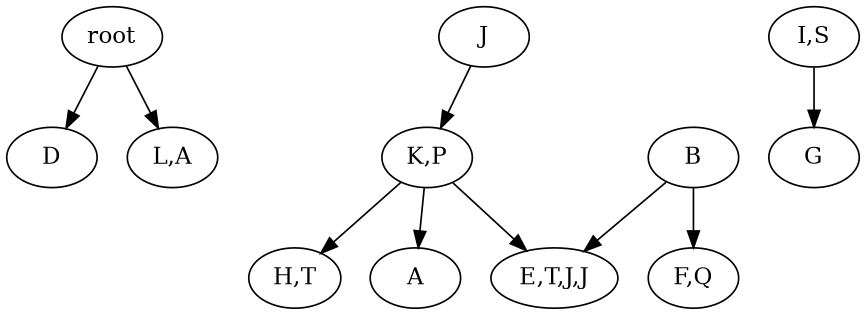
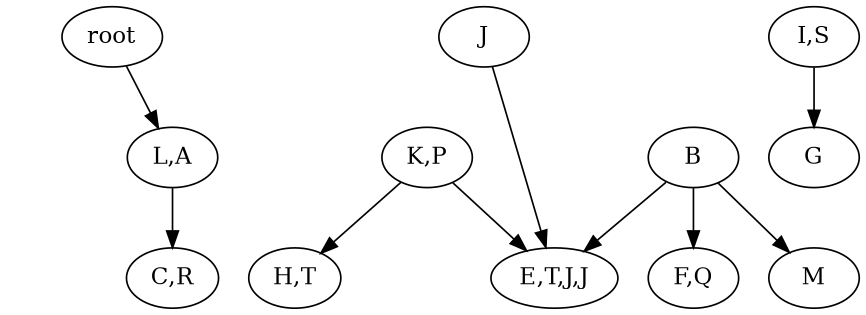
(460, 89) -> (517, 149)
(52, 157) -> none
none -> (173, 278)
(415, 278) -> none
none -> (814, 278)
